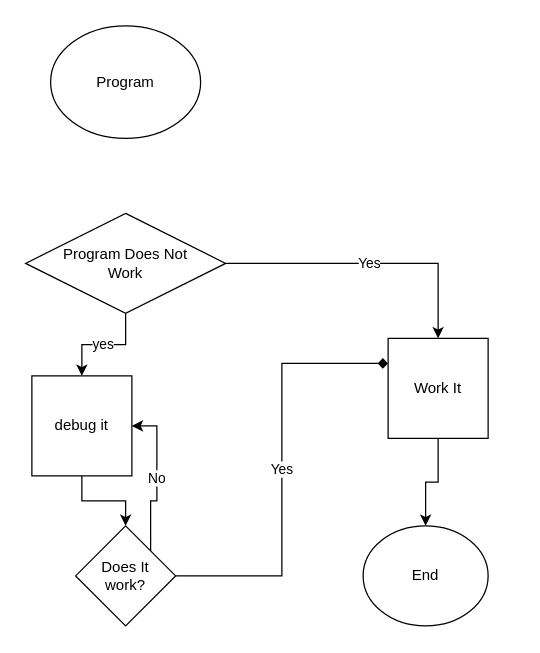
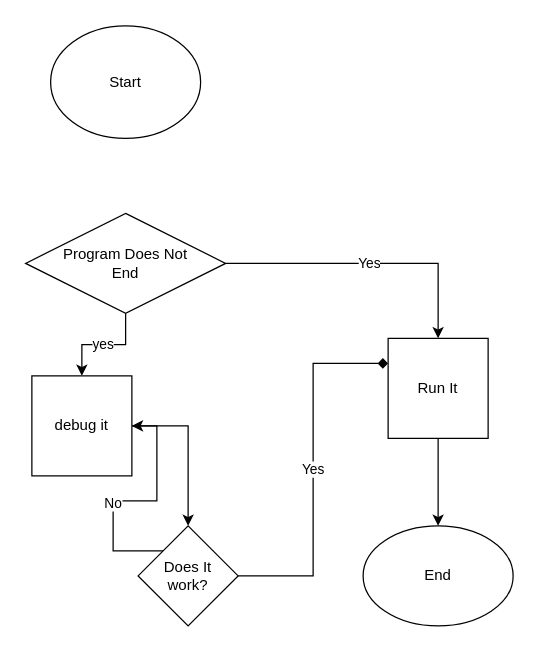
(126, 82) -> (126, 82)
(126, 263) -> (126, 263)
(438, 388) -> (438, 388)
(126, 576) -> (188, 576)
(426, 576) -> (438, 576)
